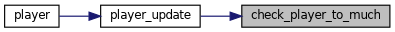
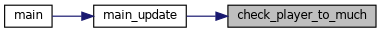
(32, 16) -> (28, 16)
(150, 16) -> (140, 16)
